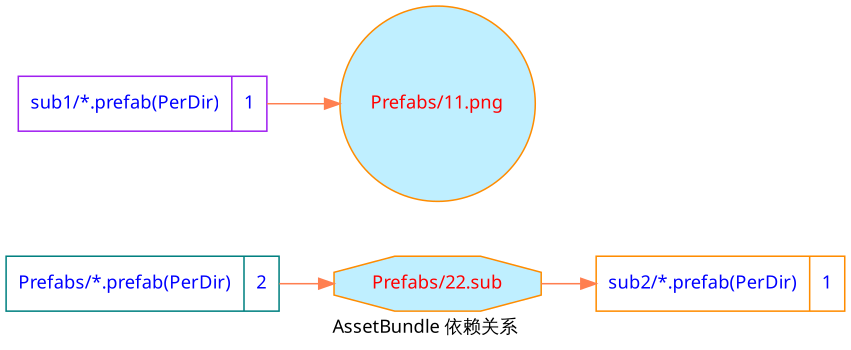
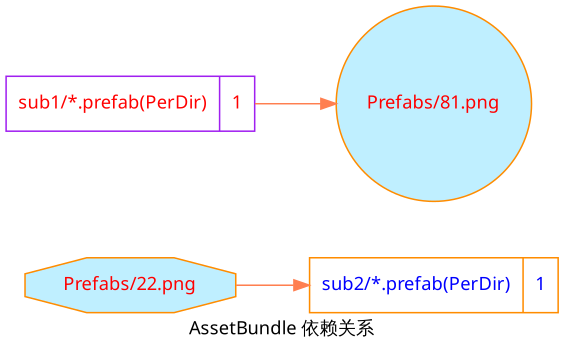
(143, 104) -> (130, 104)
(438, 104) -> (434, 104)
(143, 284) -> none
(438, 284) -> (130, 285)
